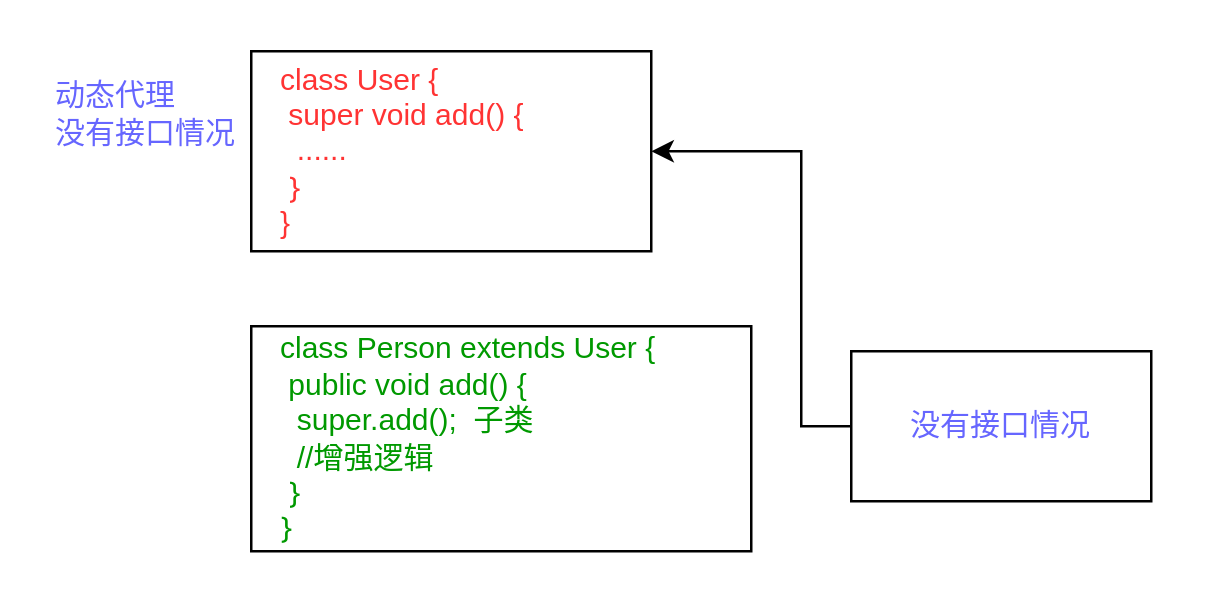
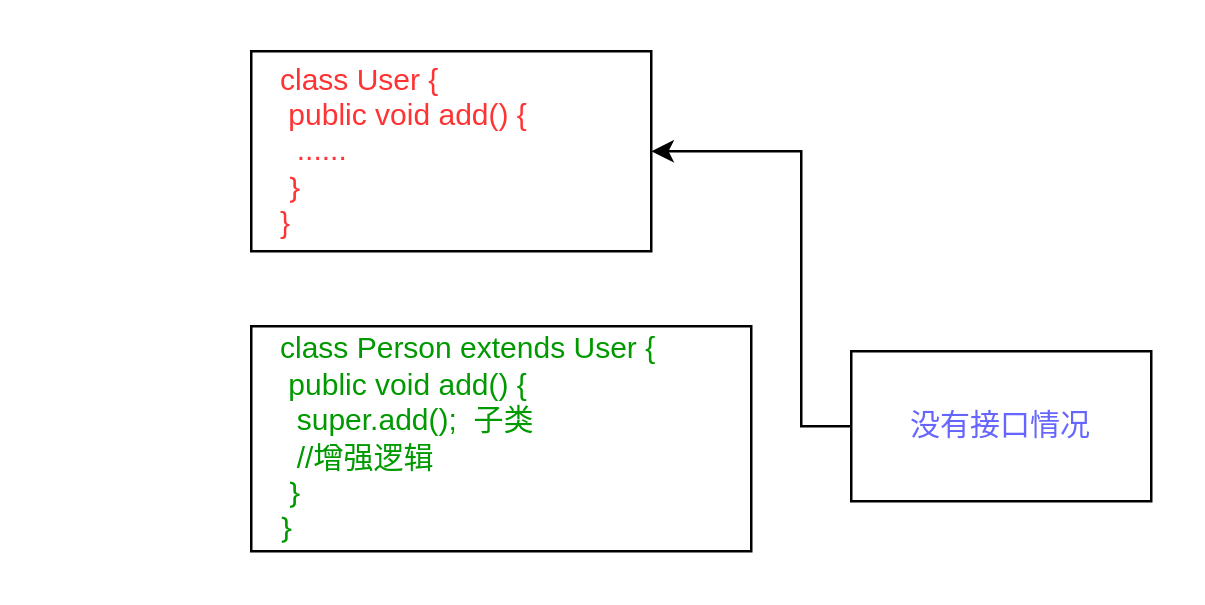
(151, 114) -> none
(417, 151) -> (417, 151)
